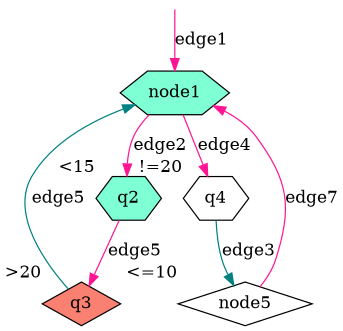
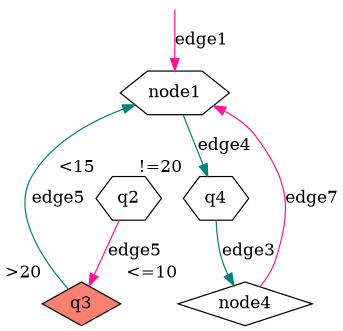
(175, 93) -> (175, 93)
(133, 137) -> none
(193, 140) -> (193, 140)
(129, 198) -> (129, 198)
(245, 304) -> (245, 304)
